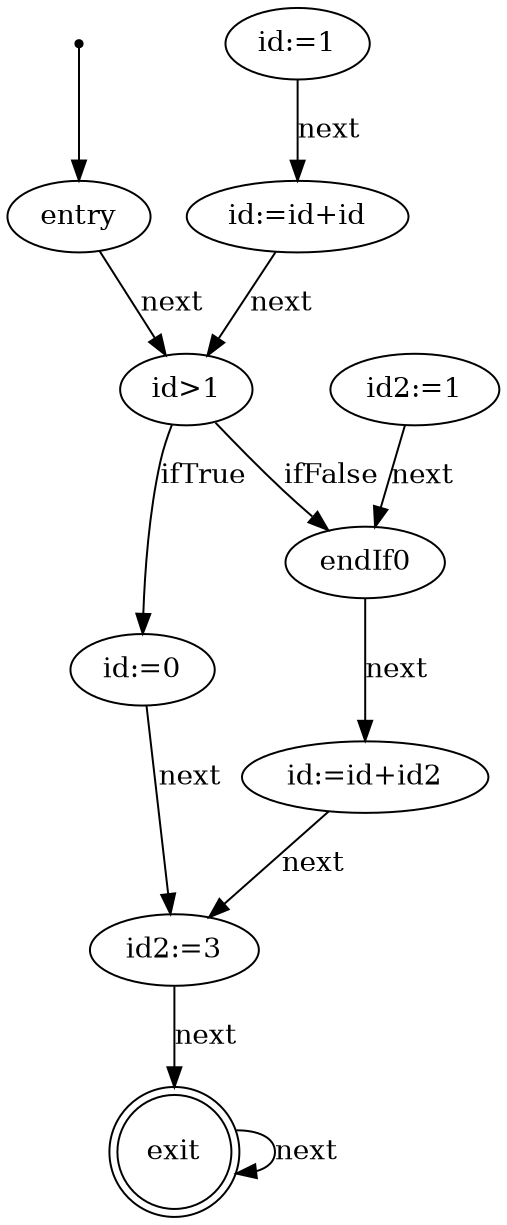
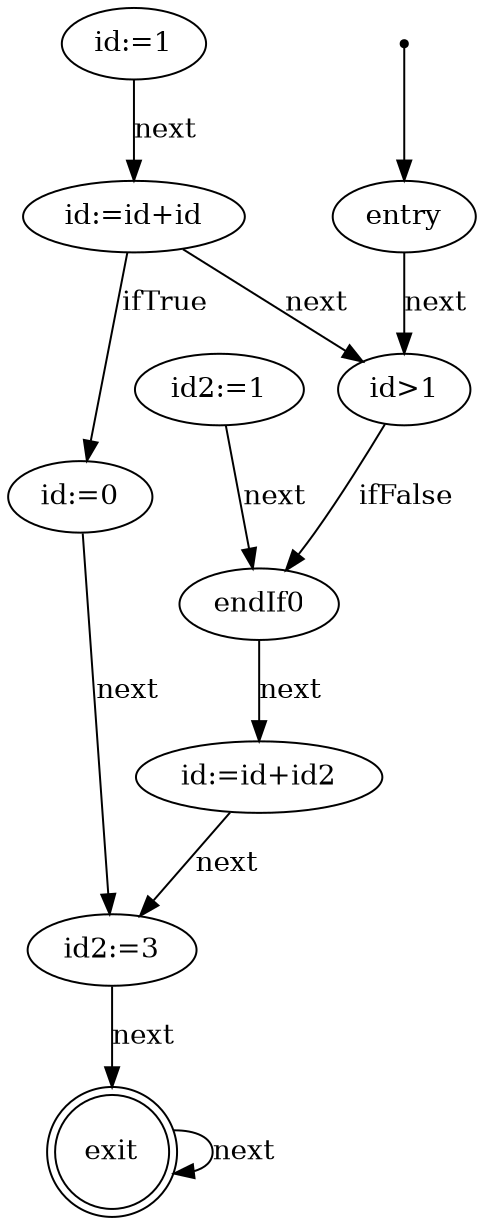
(151, 518) -> (109, 347)
